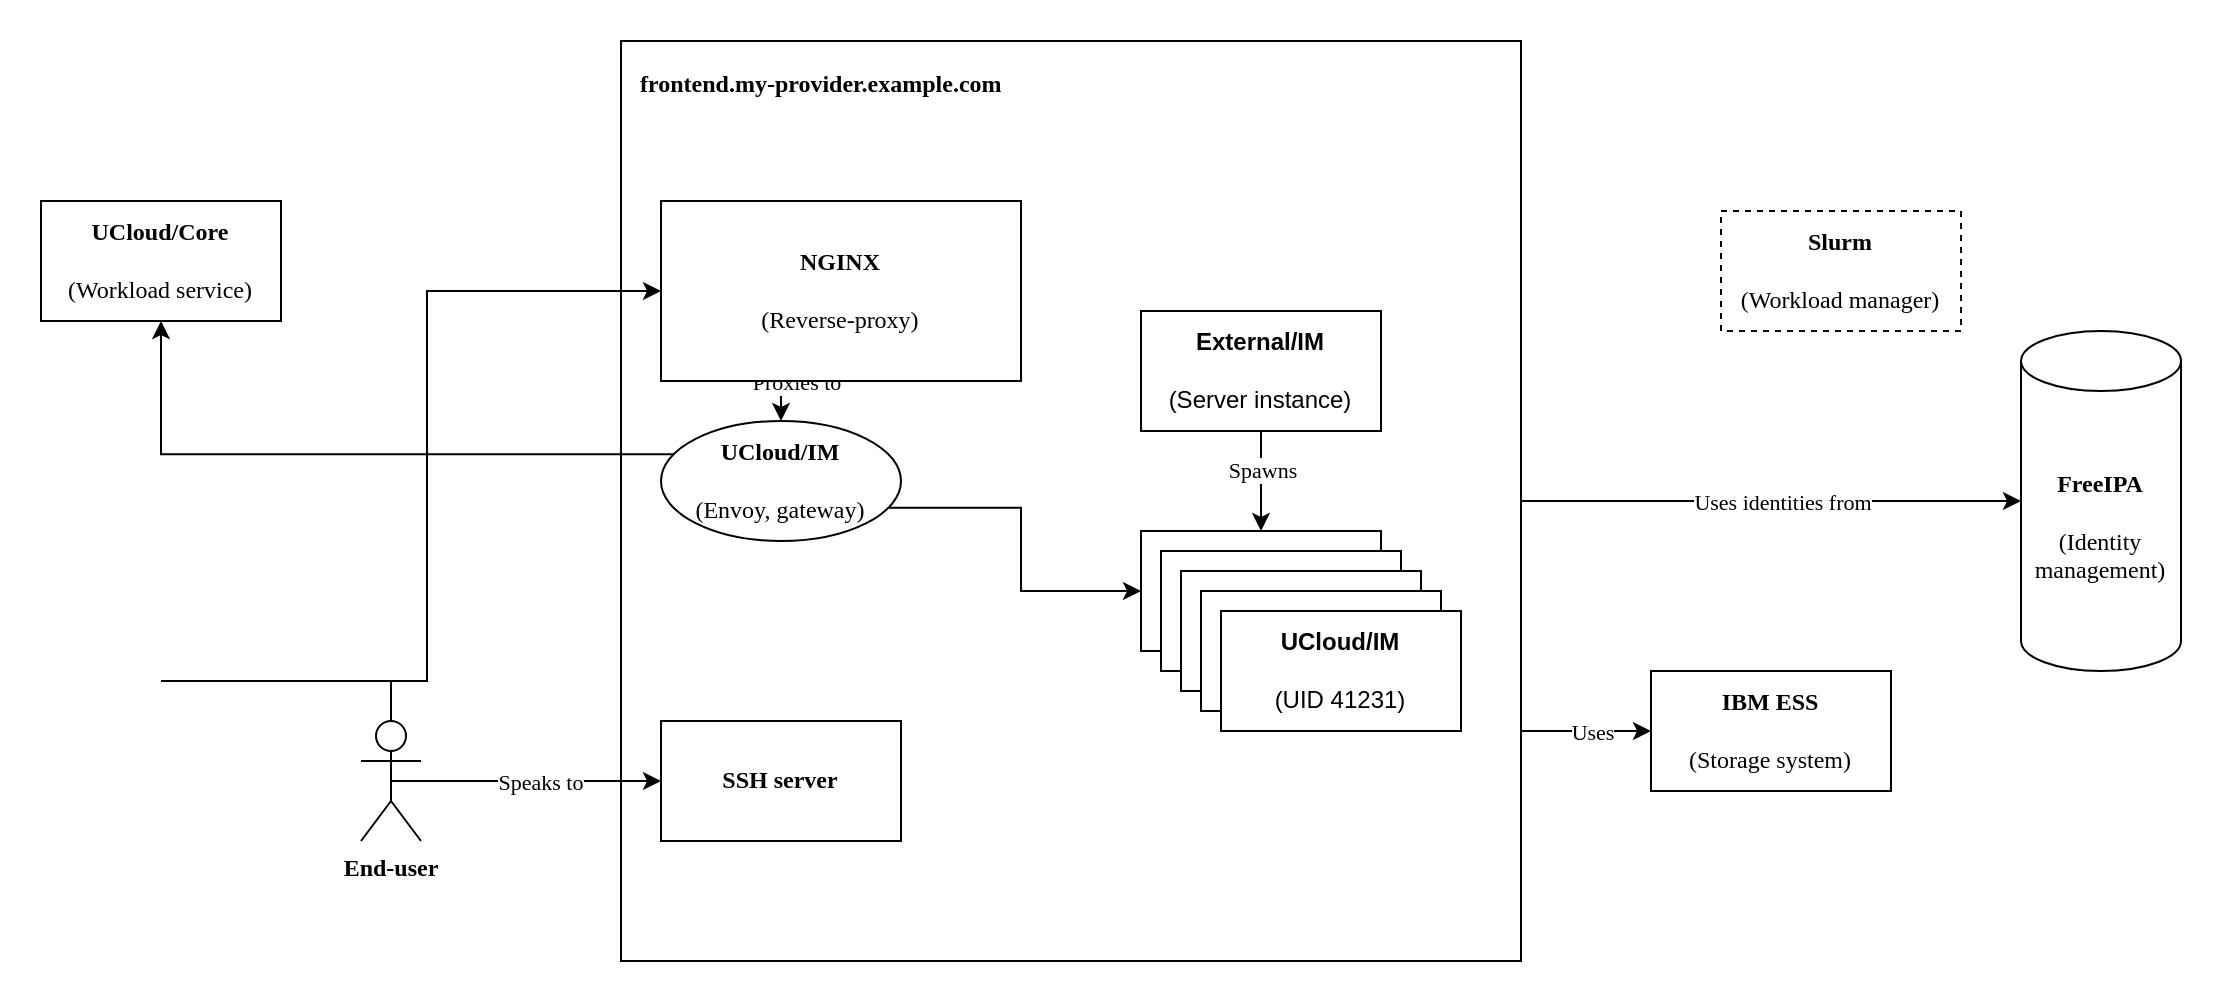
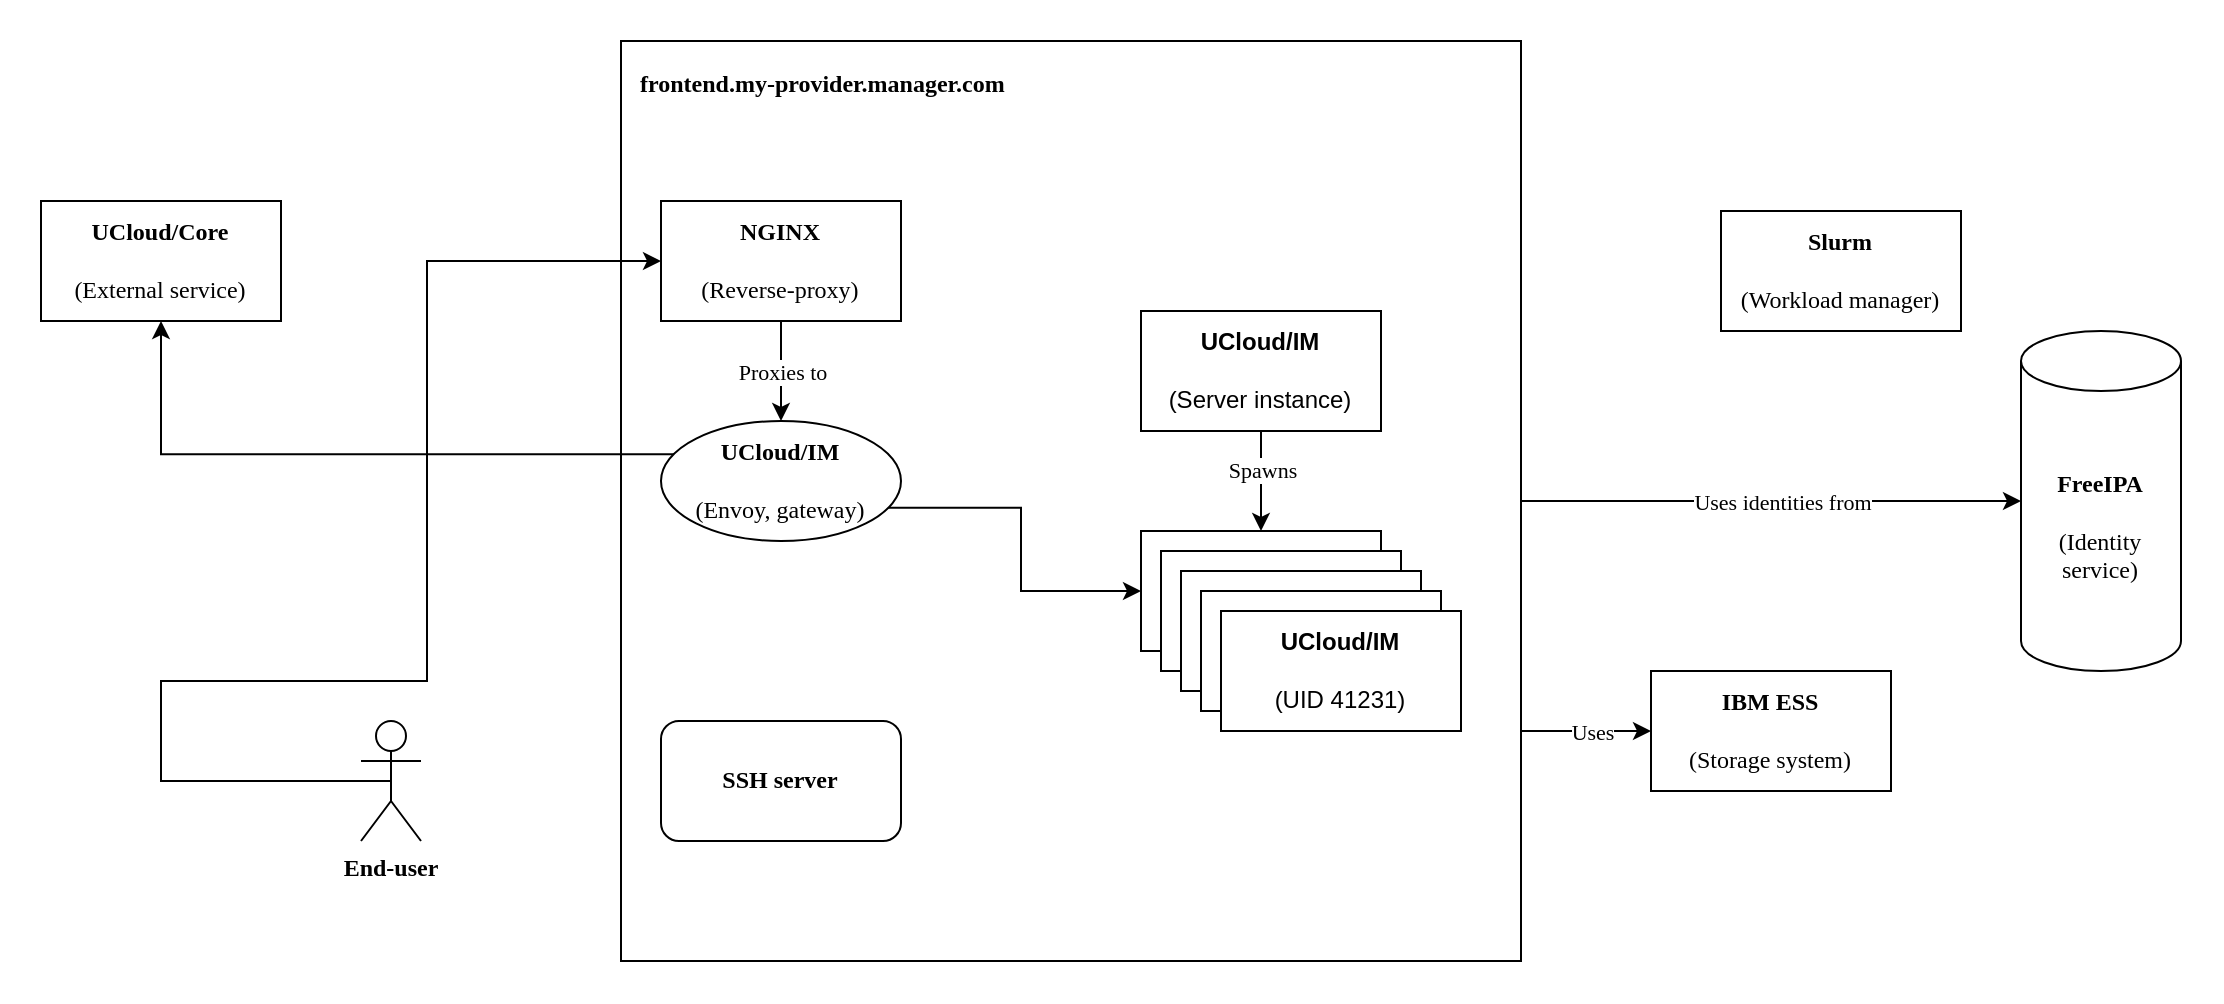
(840, 85) -> (844, 85)
(161, 261) -> (161, 261)
(1841, 271) -> (1841, 271)
(841, 291) -> (781, 261)
(1261, 371) -> (1261, 371)
(2101, 527) -> (2101, 527)
(529, 781) -> none
(781, 781) -> (781, 781)
